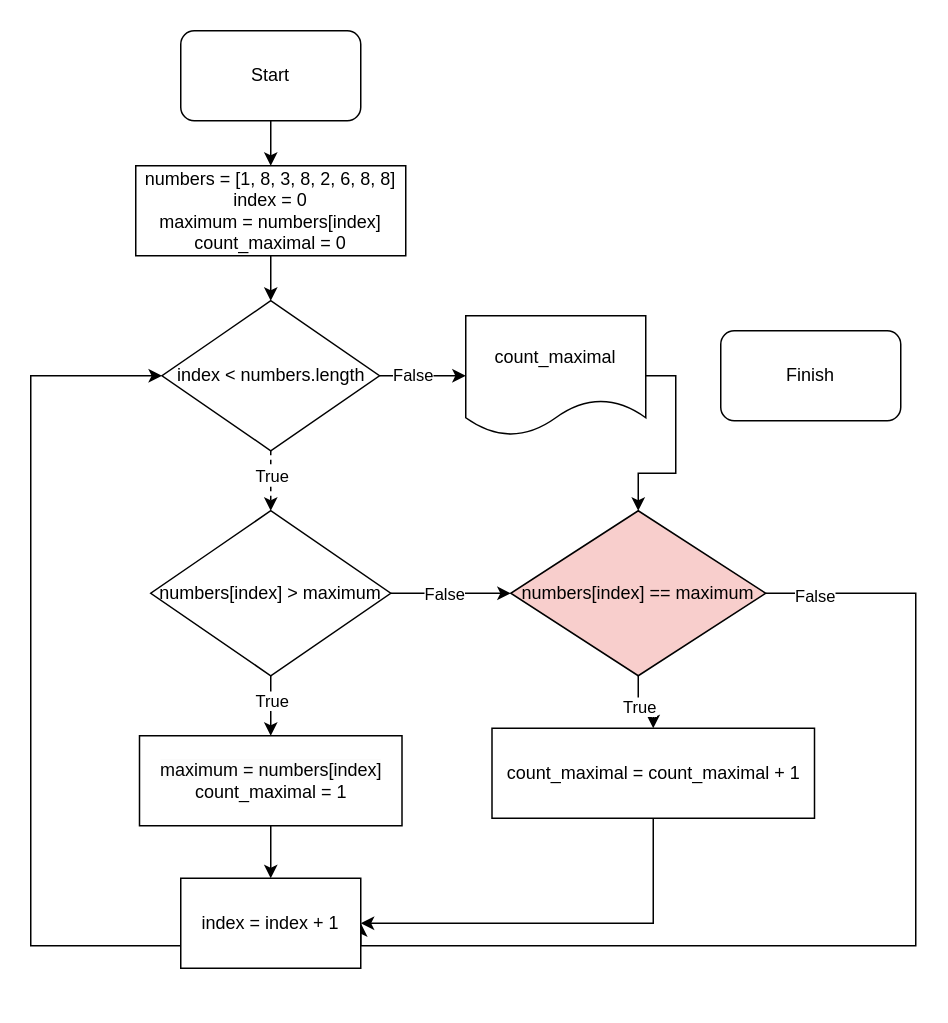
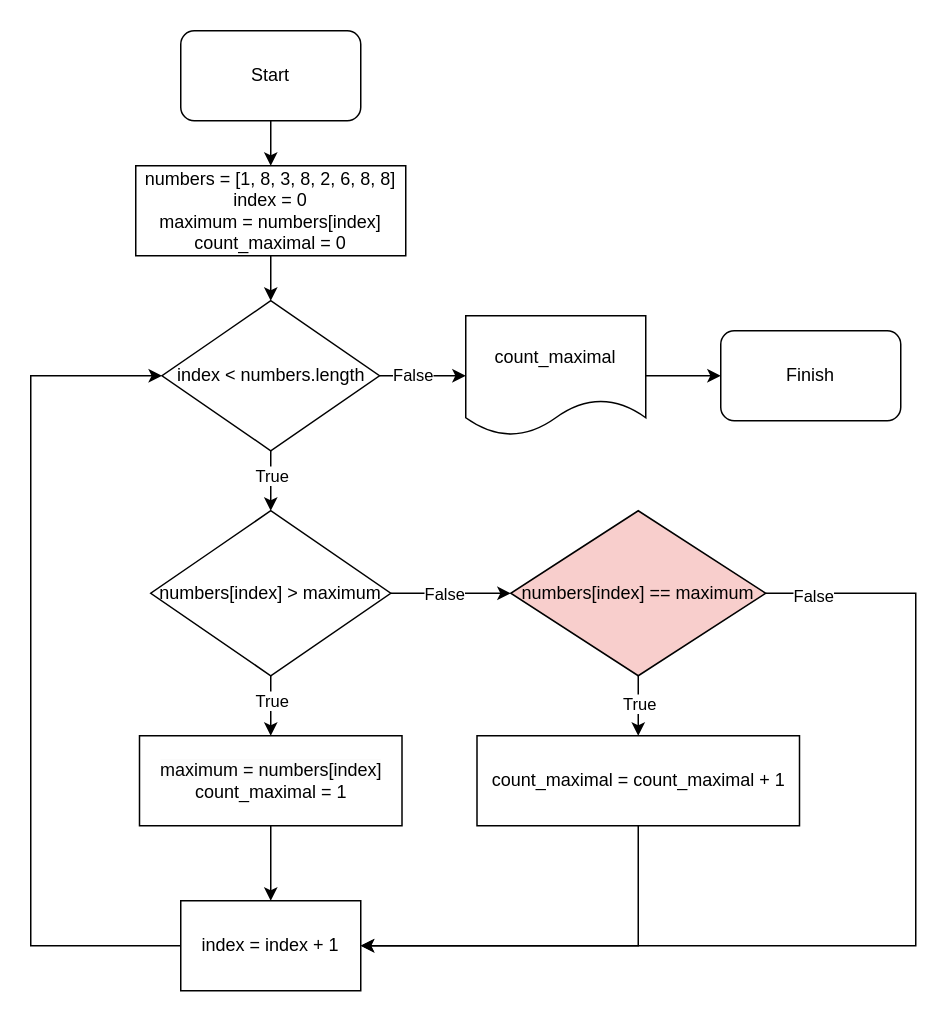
(676, 455) -> (692, 376)
(271, 460) -> (271, 460)
(653, 773) -> (638, 781)
(271, 923) -> (271, 946)
